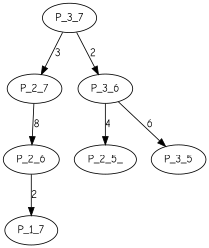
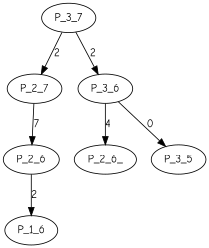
(58, 53) -> (57, 53)
(37, 124) -> (37, 124)
(150, 124) -> (151, 124)
(105, 160) -> (105, 160)
(31, 230) -> (31, 230)
